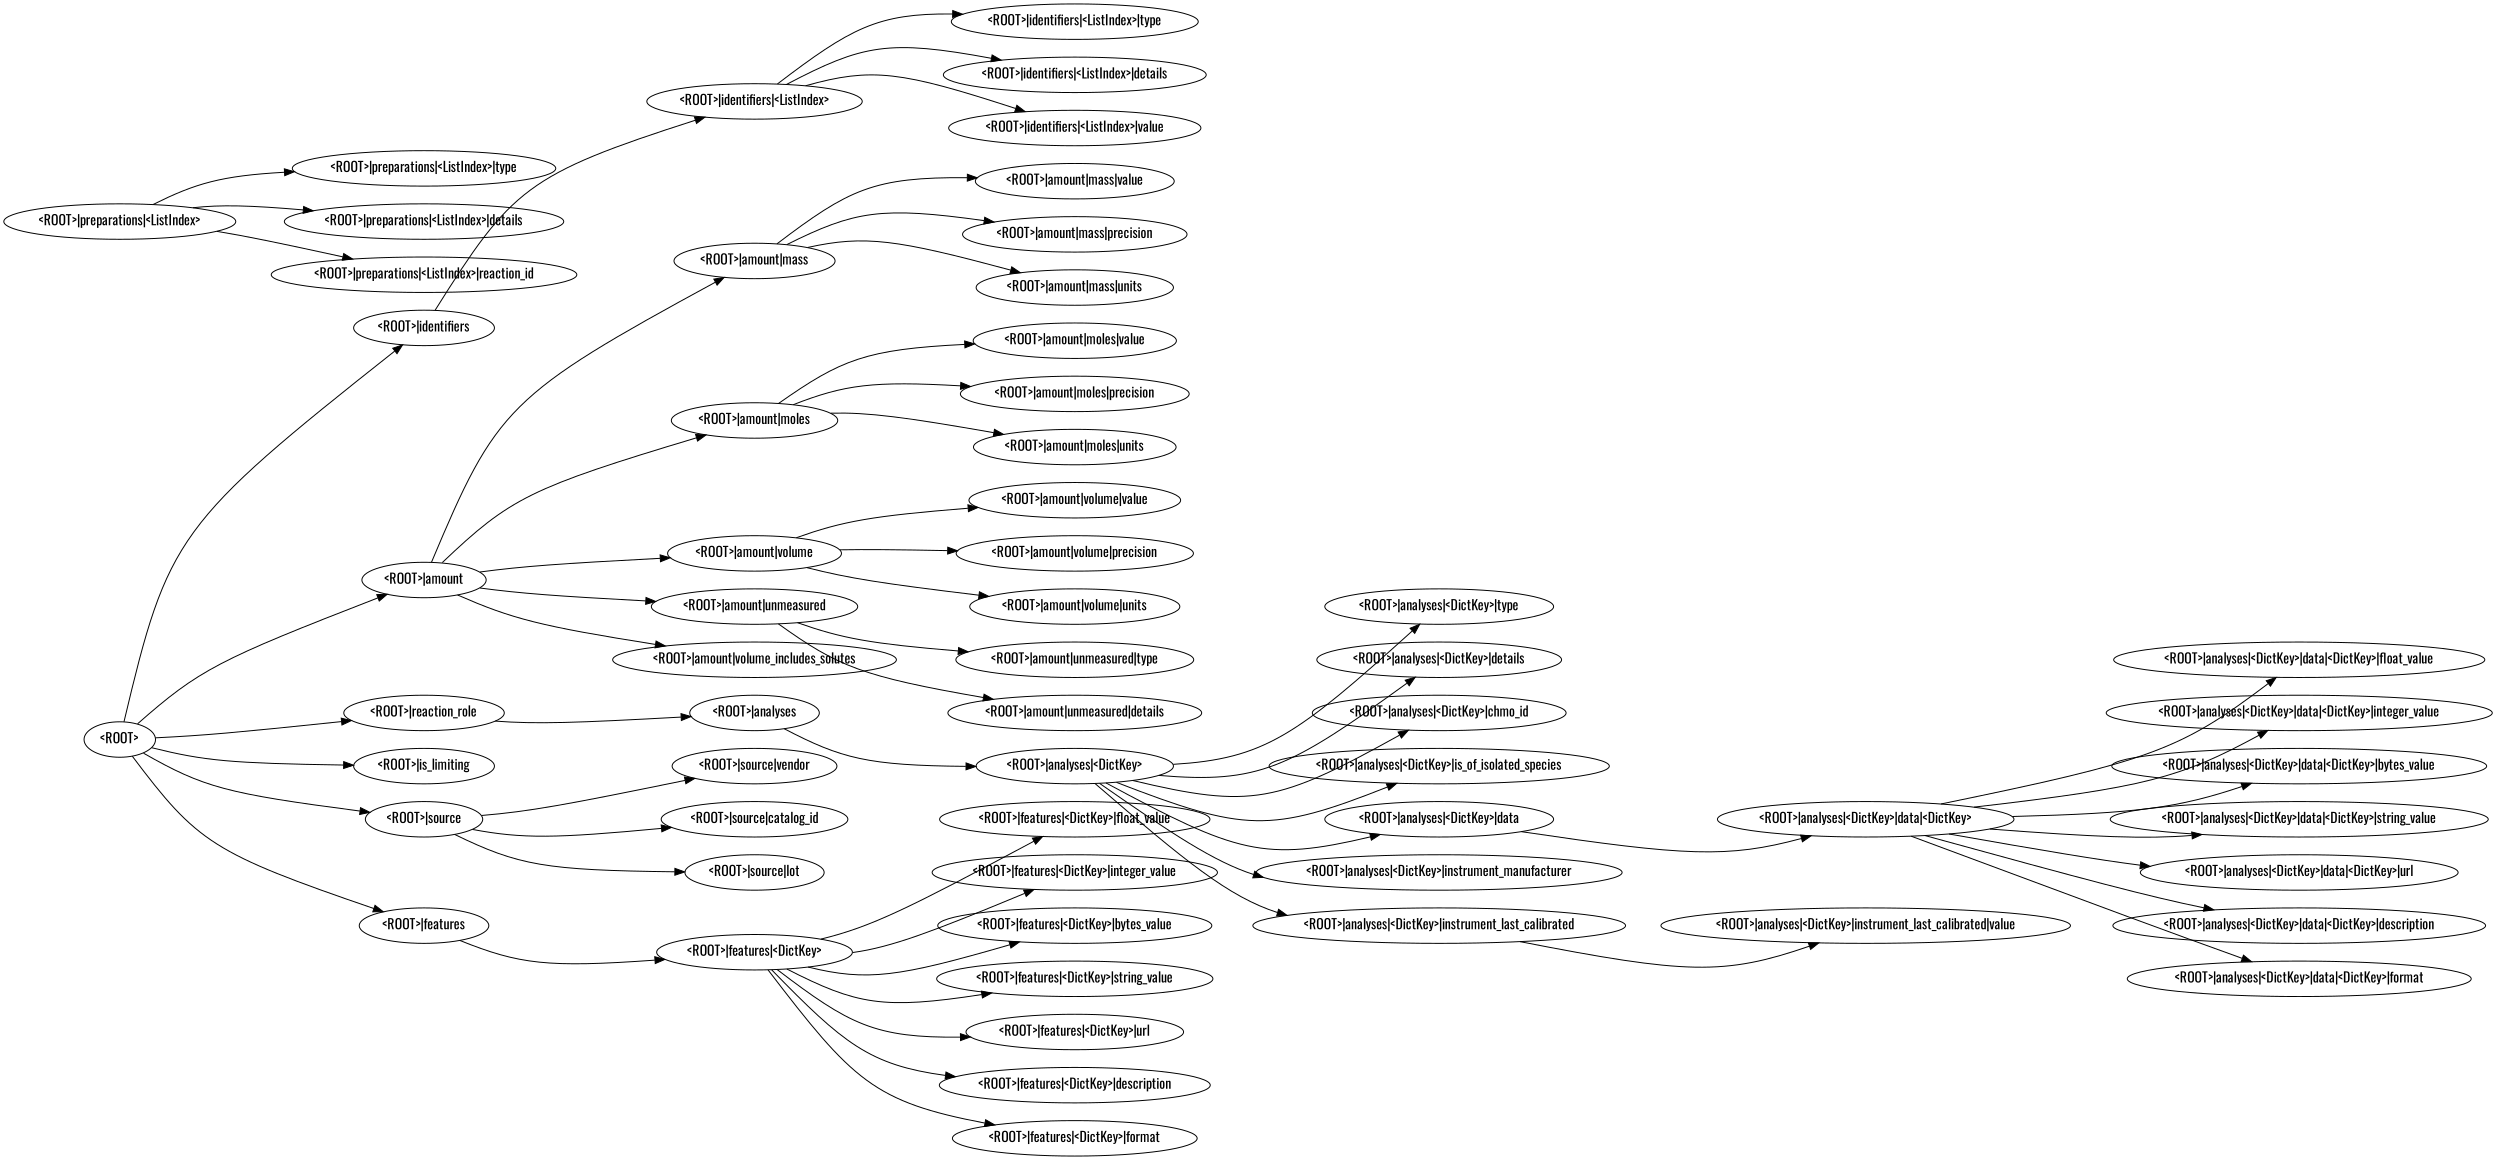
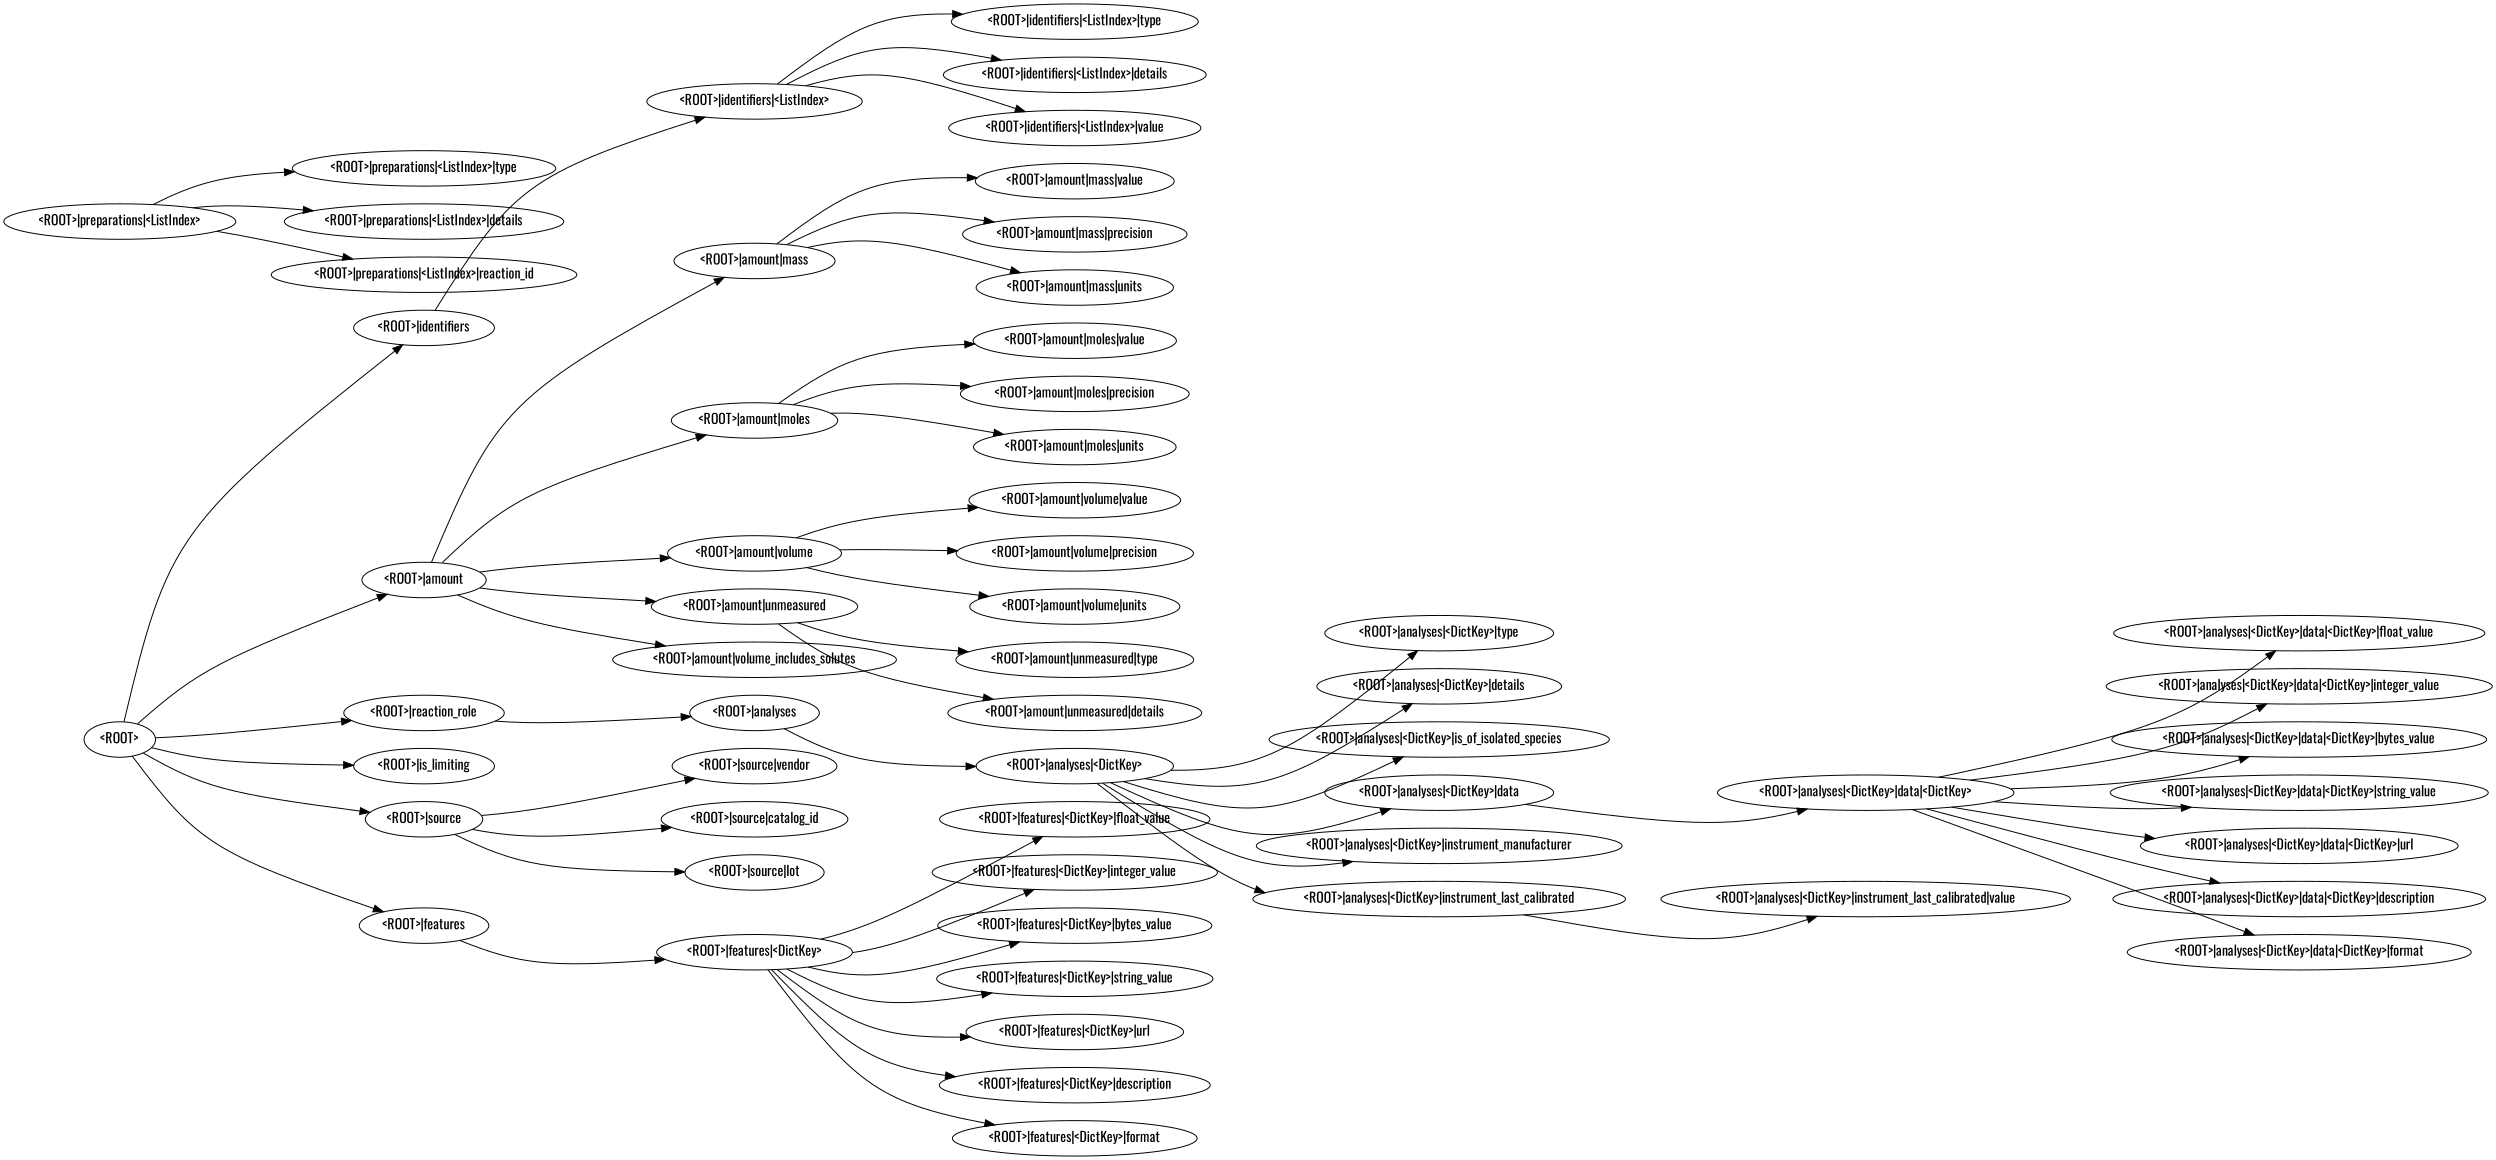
(1439, 713) -> none
